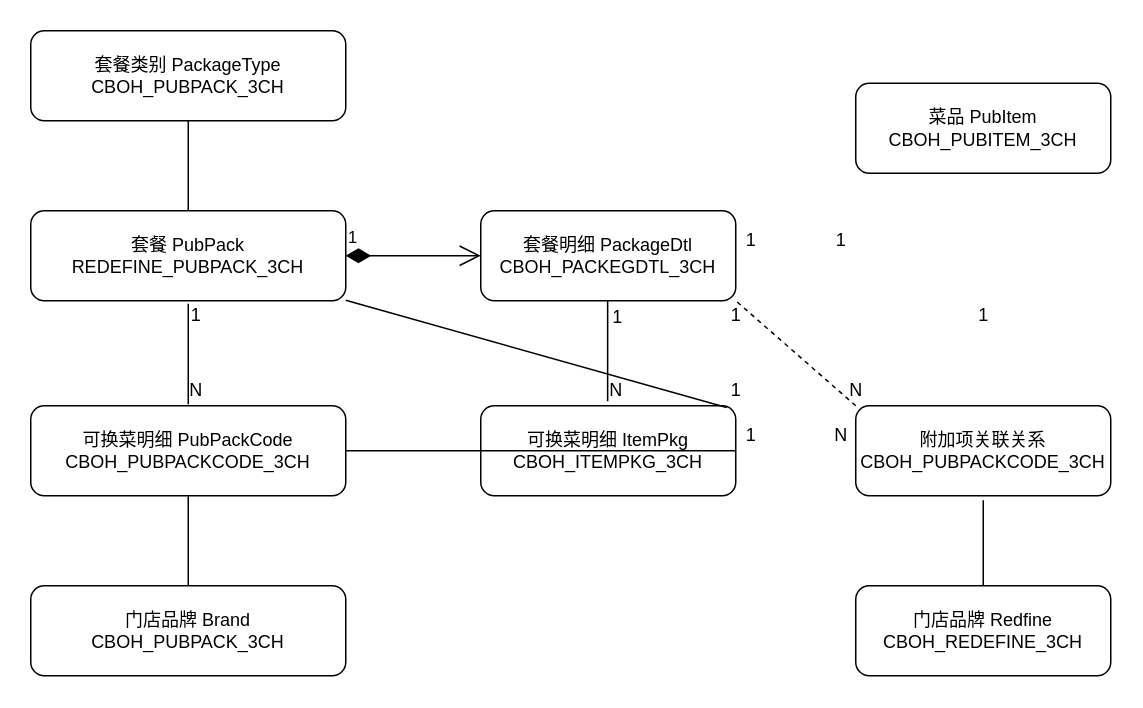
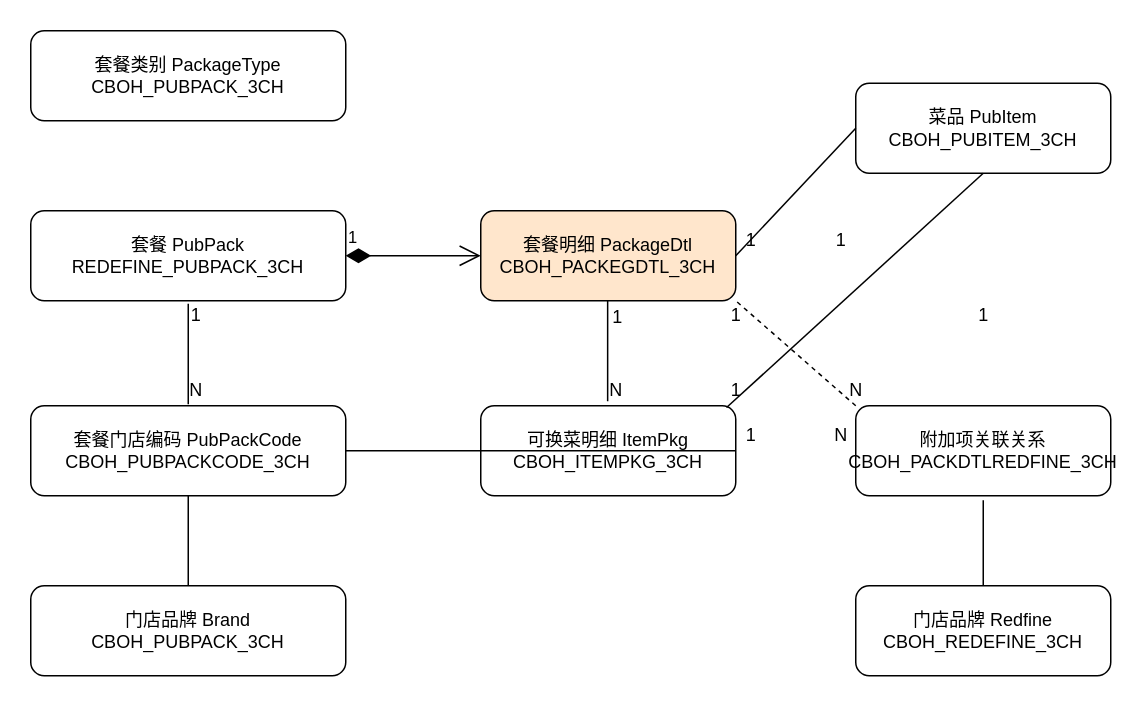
(188, 166) -> none
none -> (795, 192)
(608, 256) -> (608, 256)
(537, 354) -> (855, 291)
(188, 451) -> (188, 451)
(983, 451) -> (983, 451)
